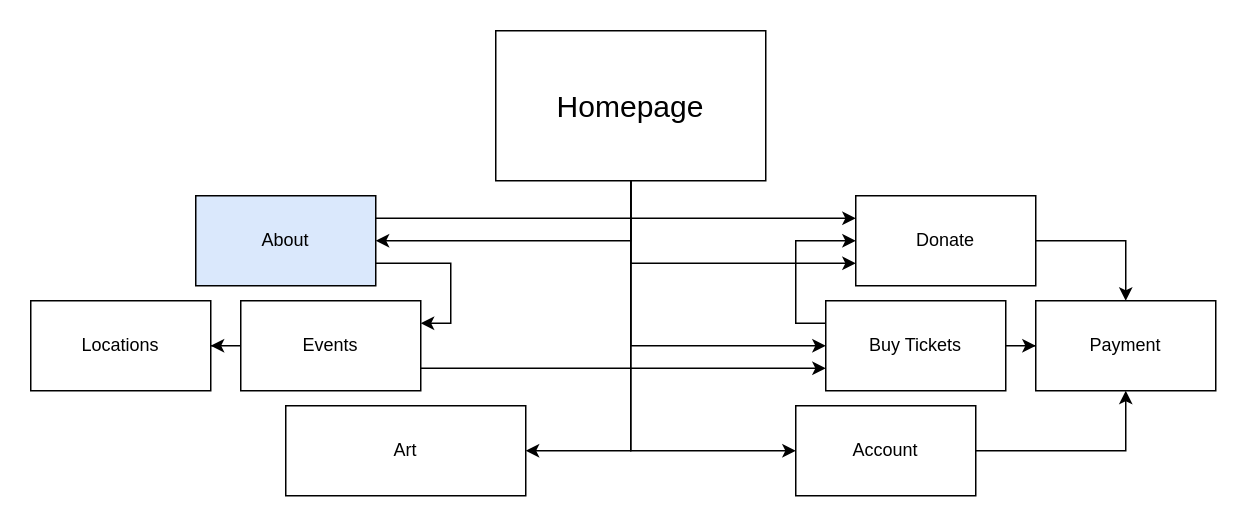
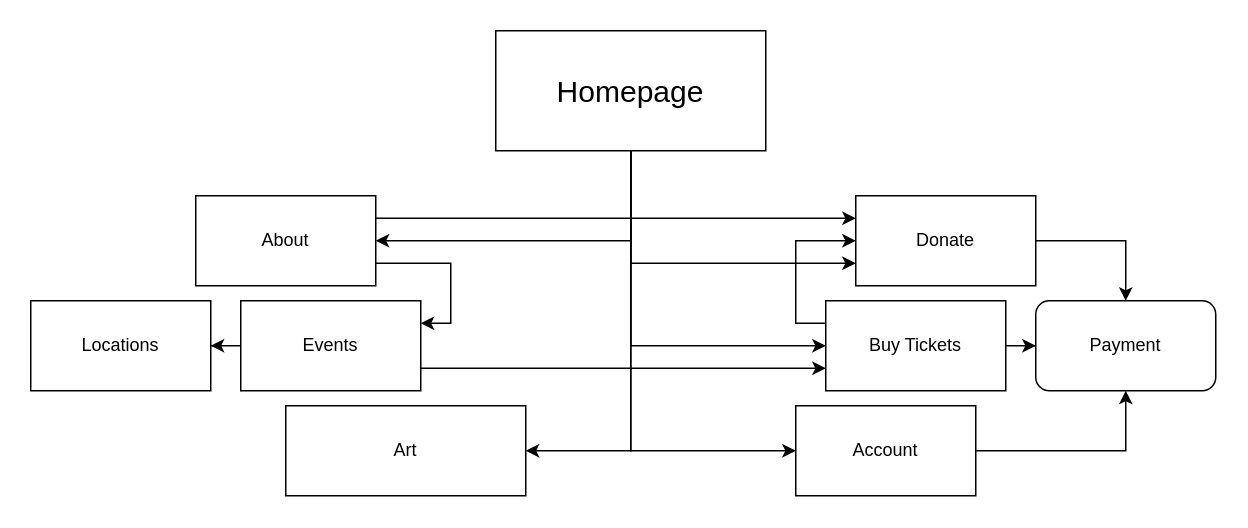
(631, 106) -> (631, 91)
(286, 241) -> (286, 241)
(1126, 346) -> (1126, 346)
